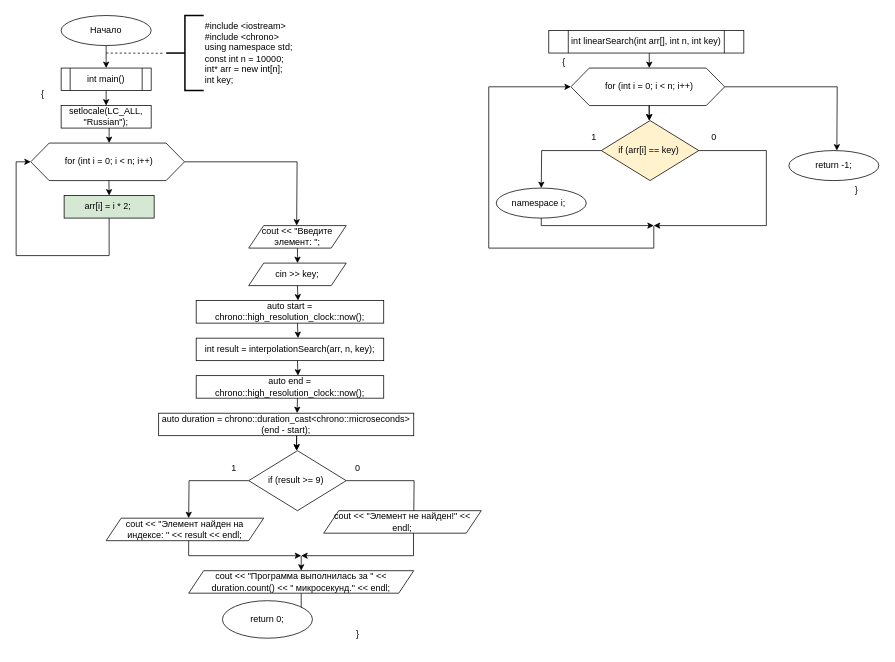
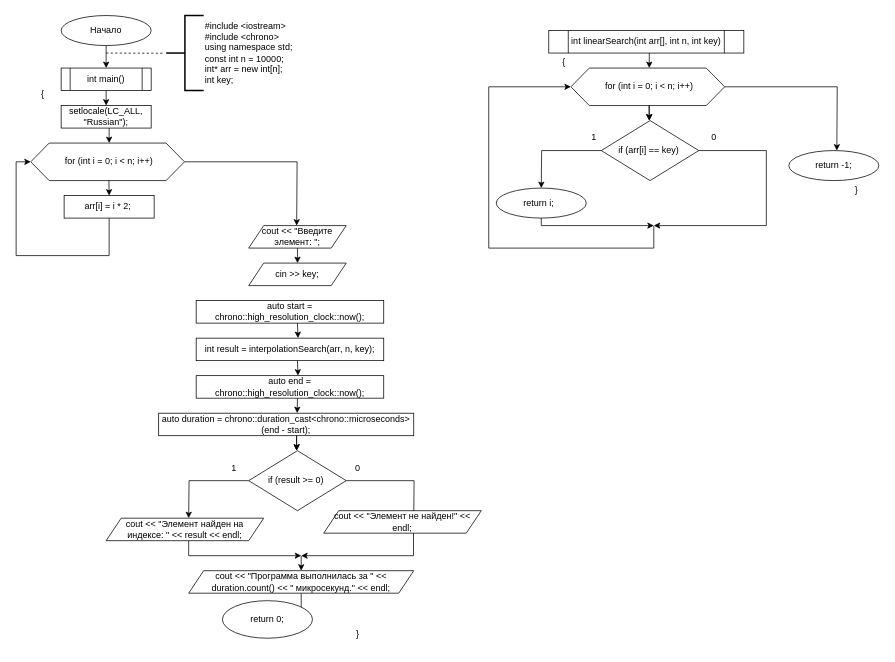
(650, 150) -> (650, 150)
(541, 203) -> (541, 203)
(109, 207) -> (109, 207)
(298, 290) -> none
(297, 480) -> (297, 480)
